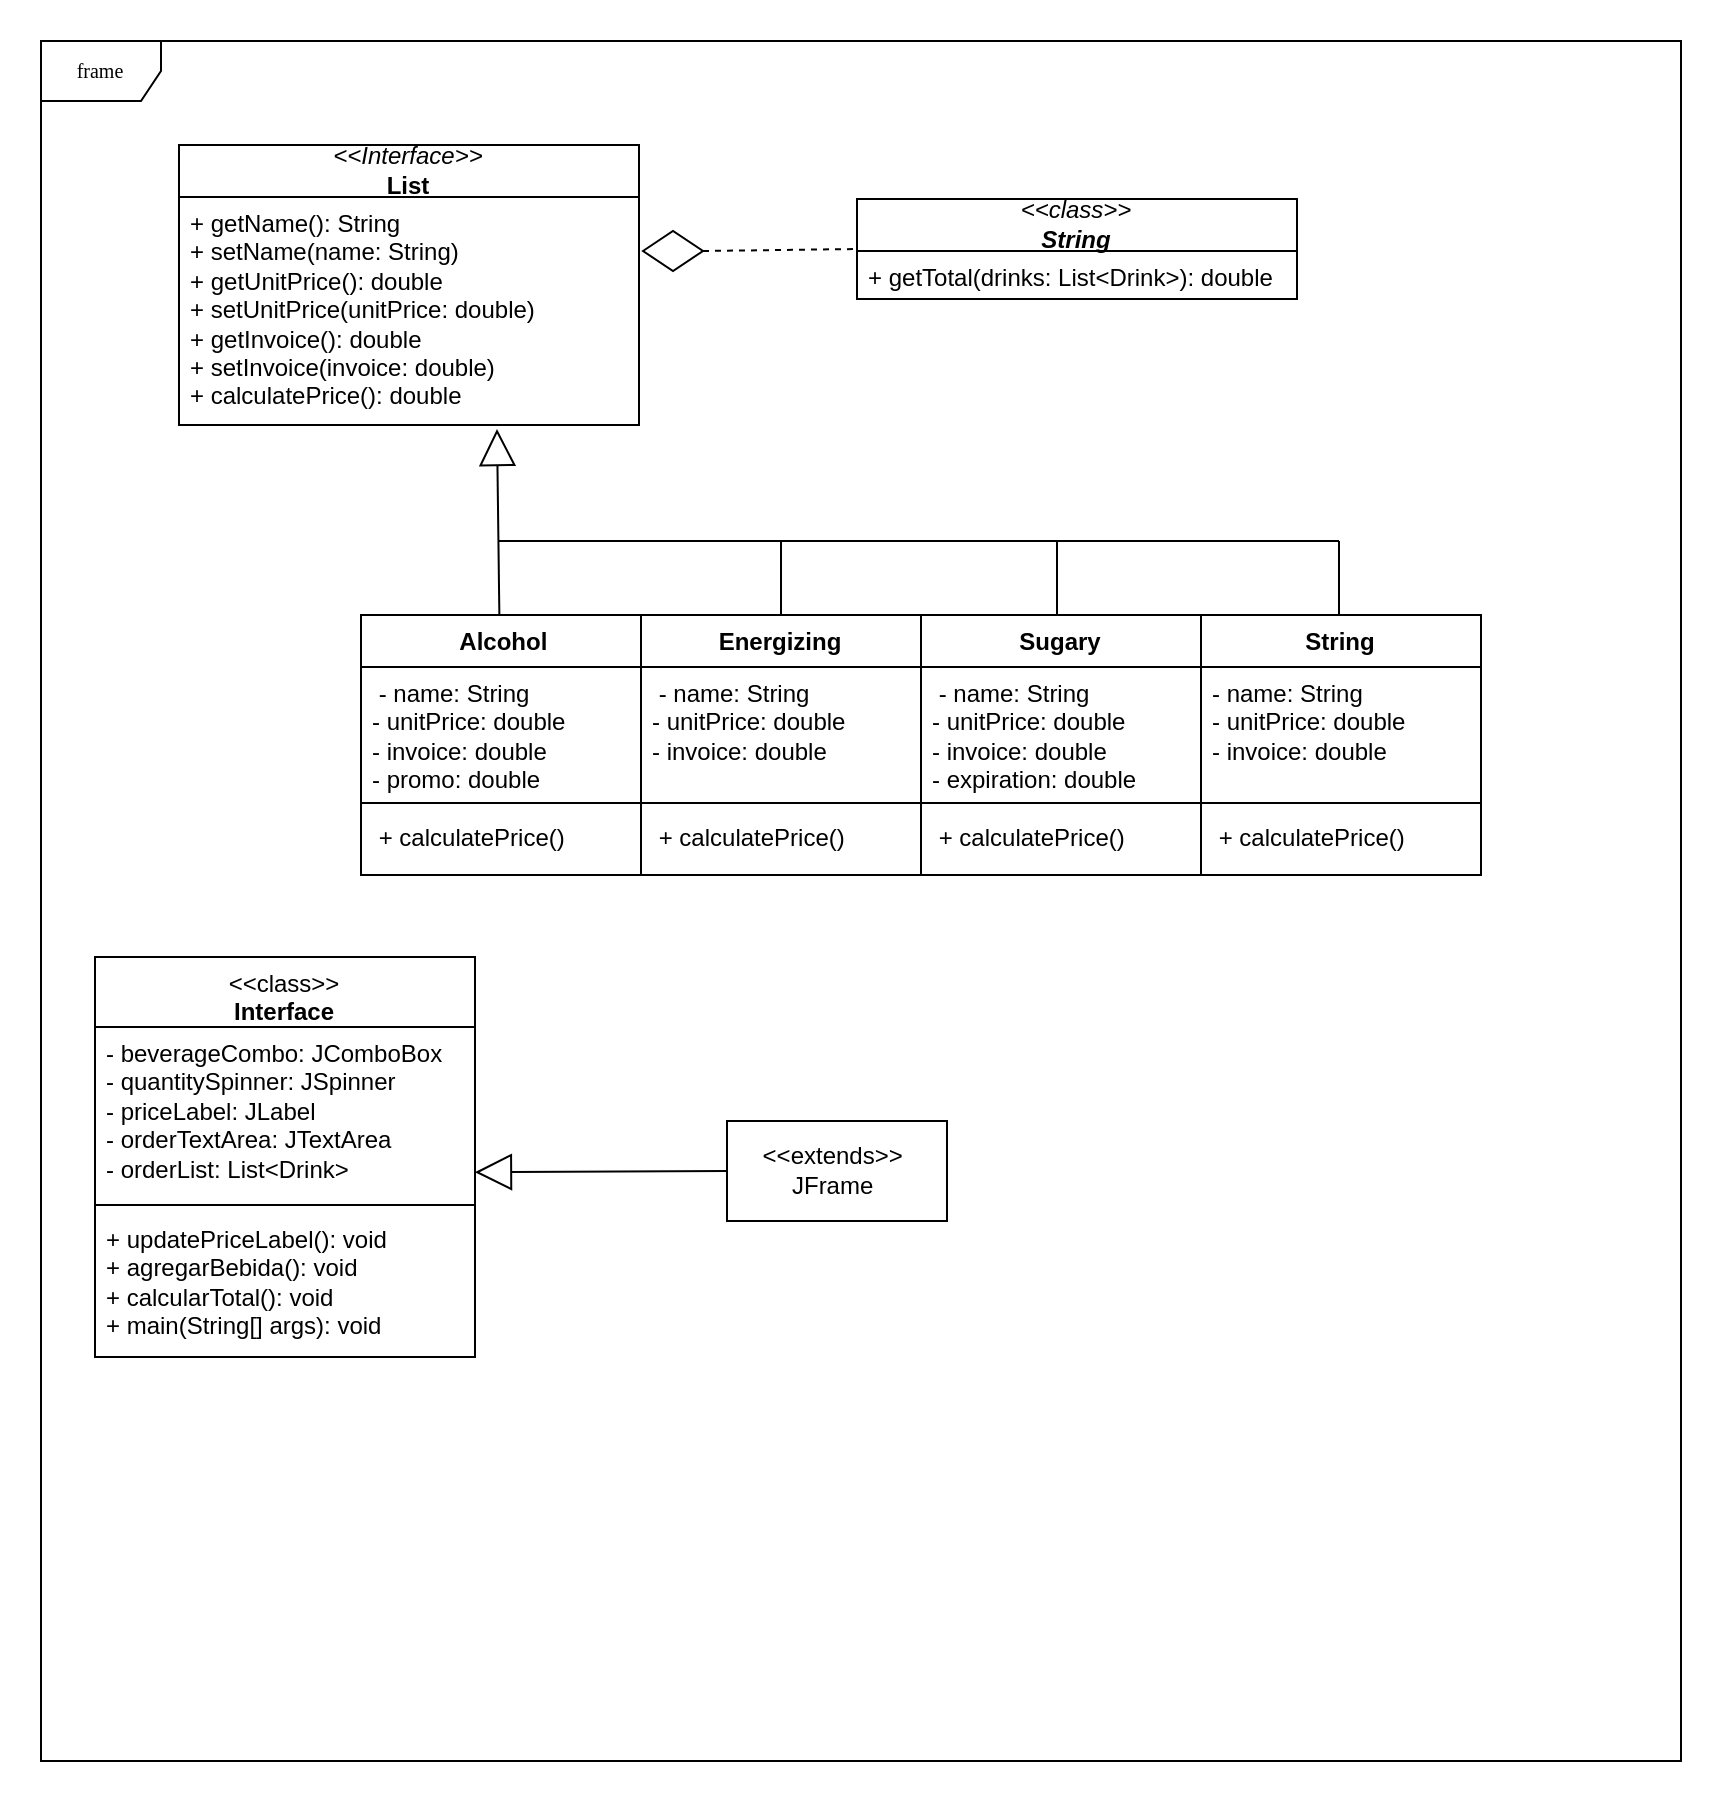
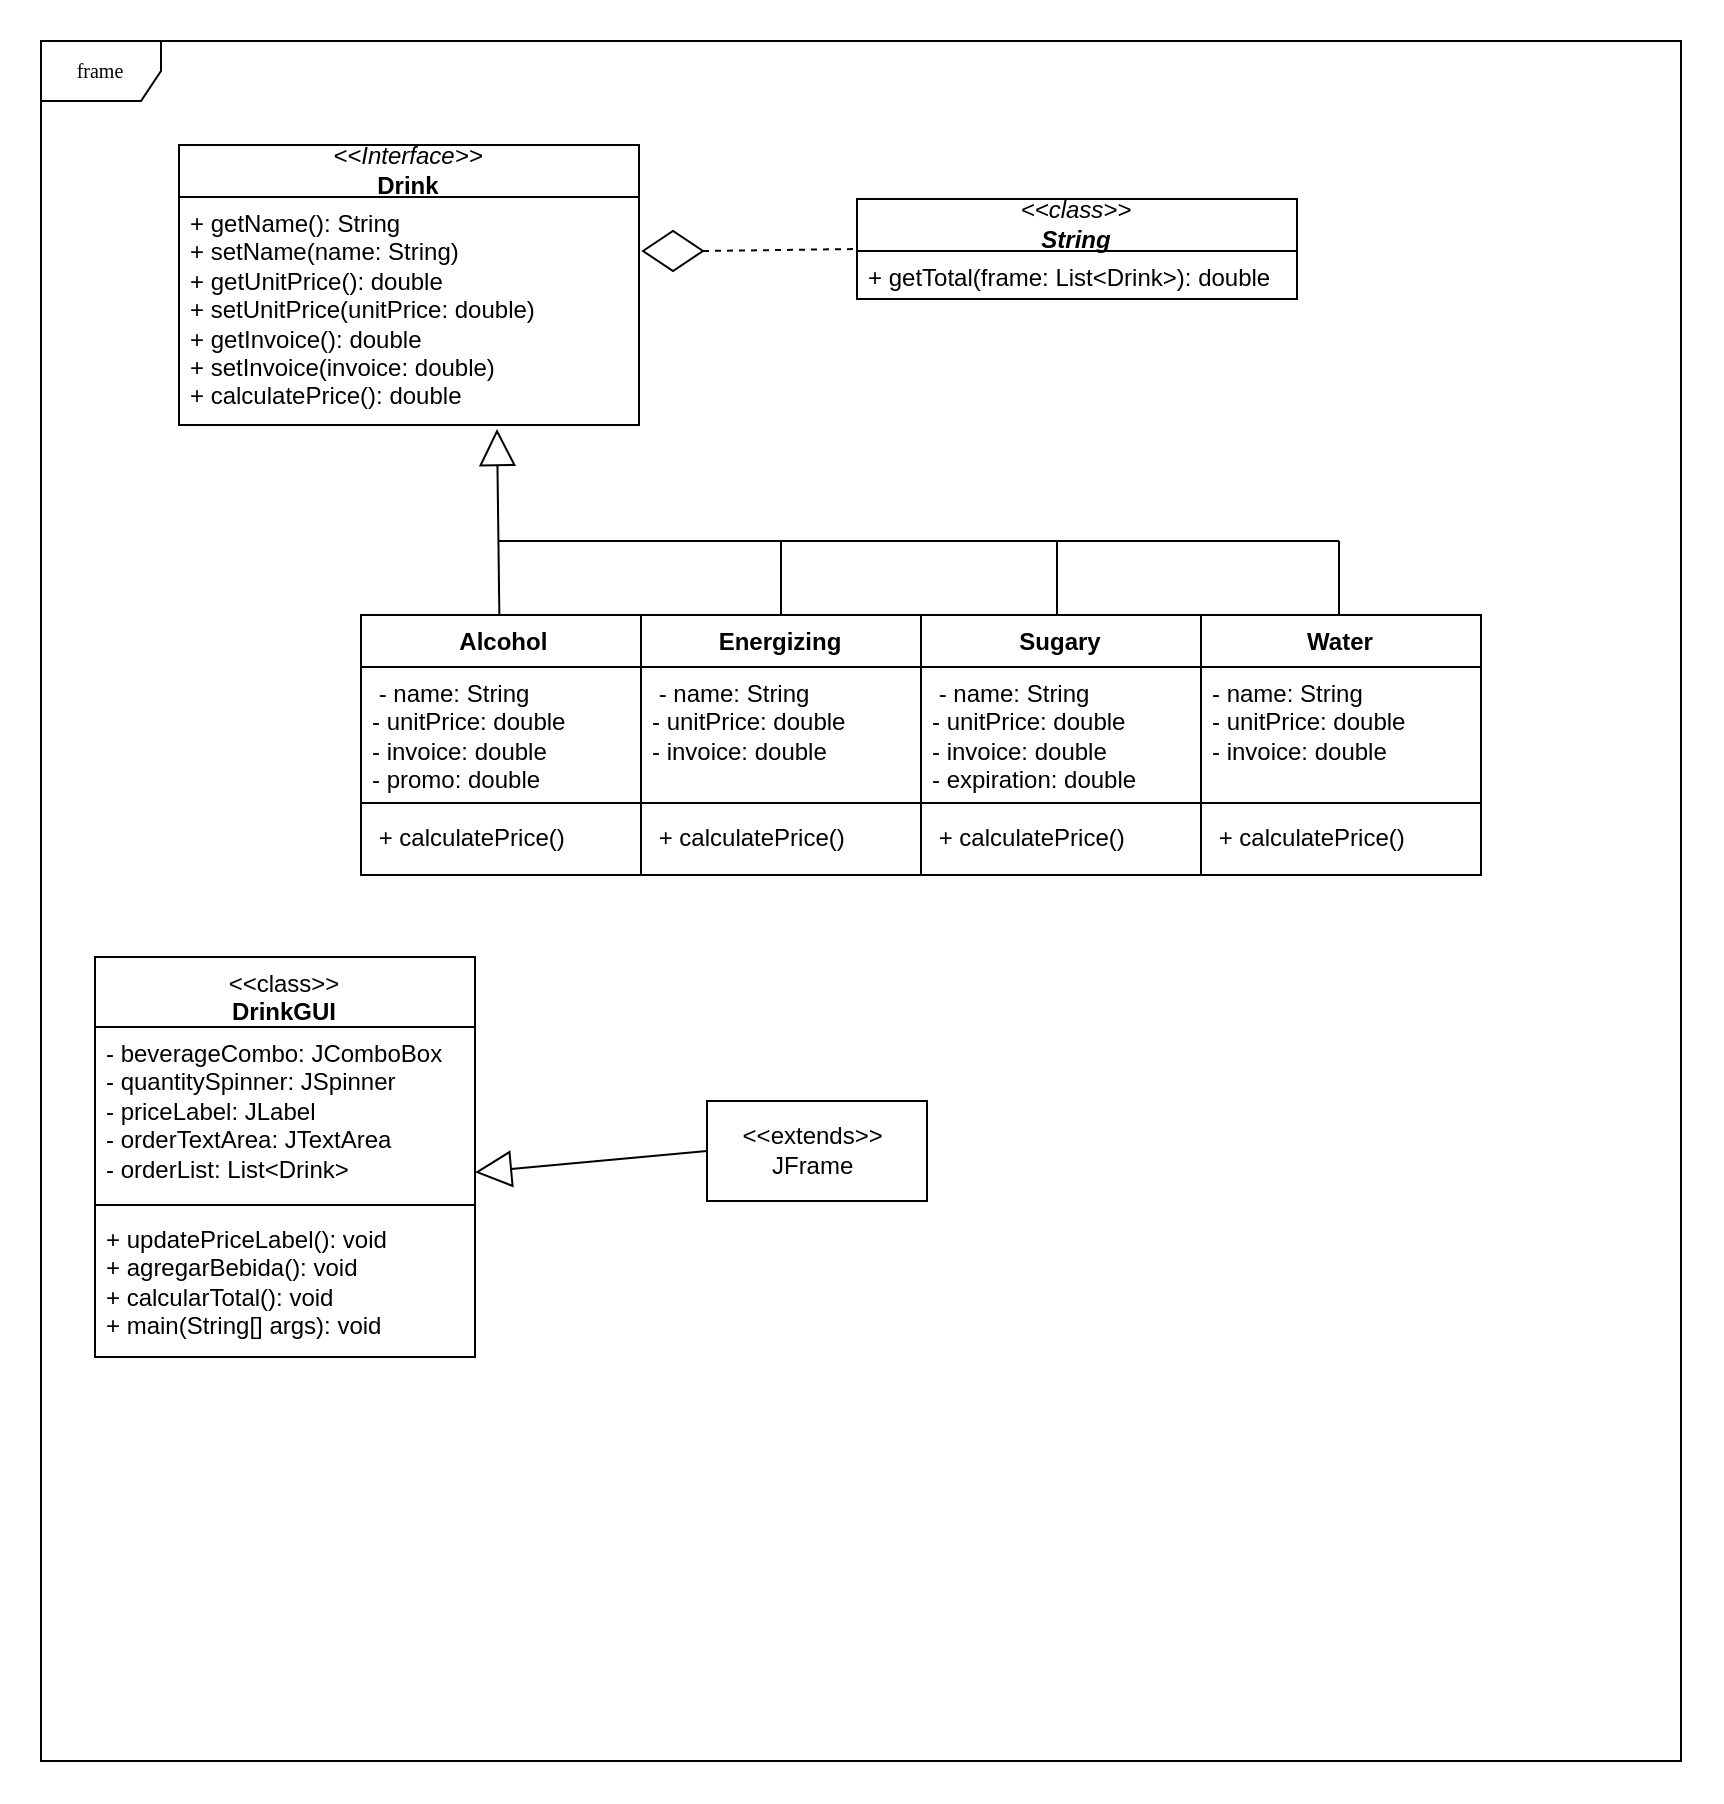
(409, 171) -> (409, 171)
(1079, 294) -> (1079, 294)
(1341, 643) -> (1341, 643)
(285, 1000) -> (285, 1000)
(837, 1171) -> (817, 1151)
